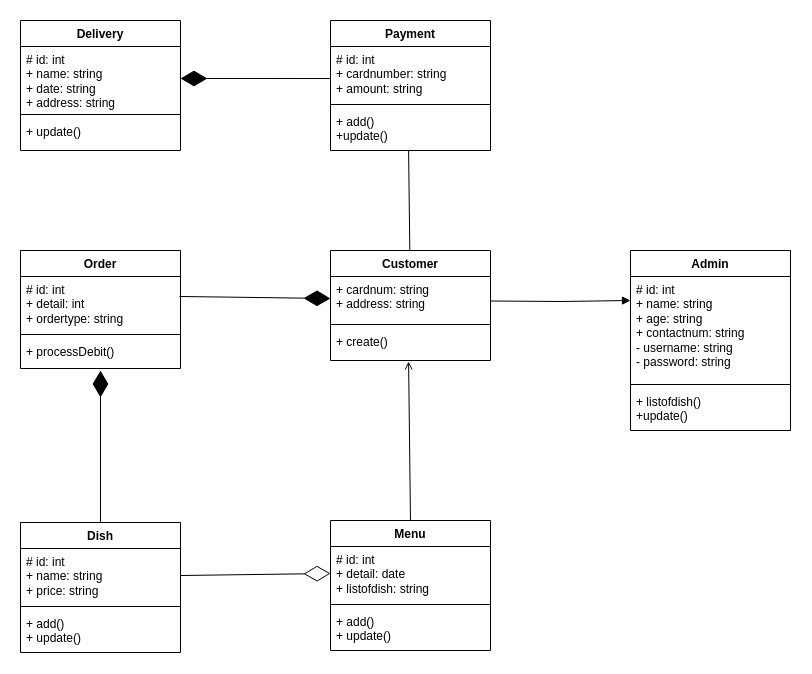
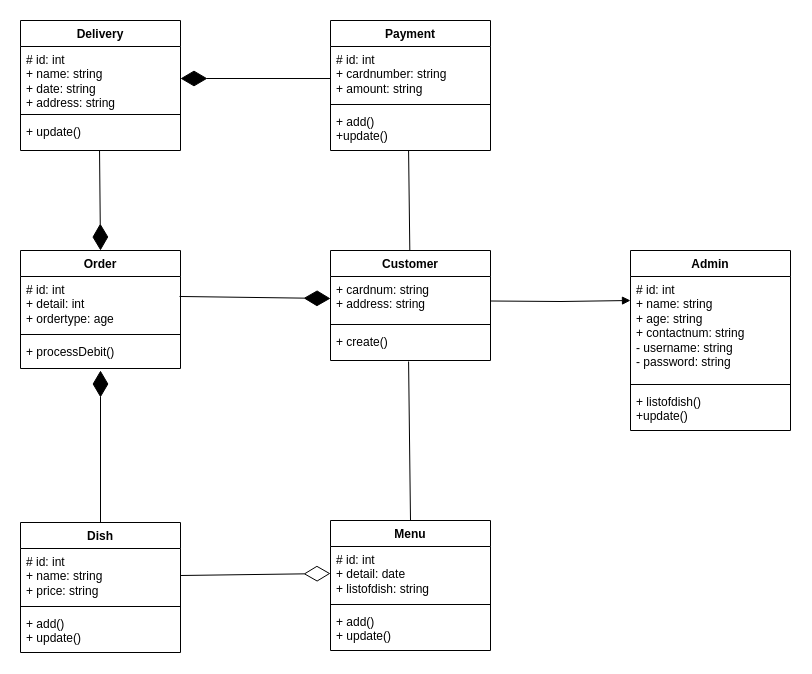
none -> (100, 188)
(84, 305) -> (76, 305)
(409, 367) -> (409, 366)
